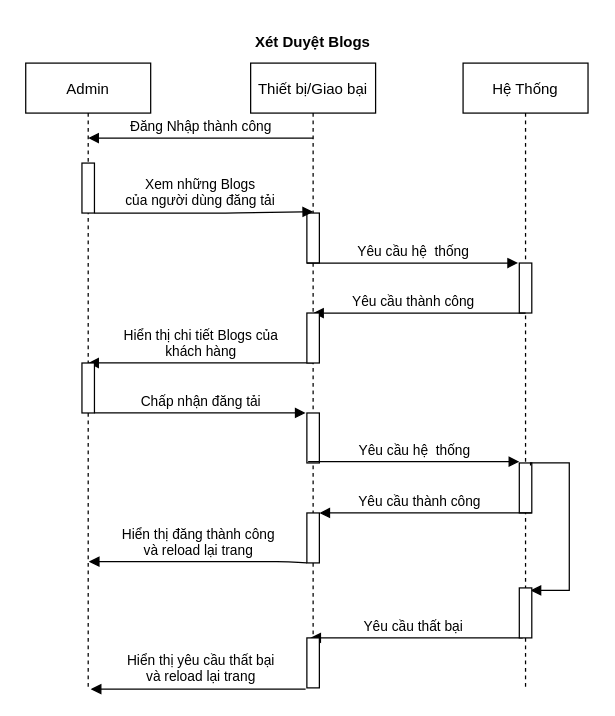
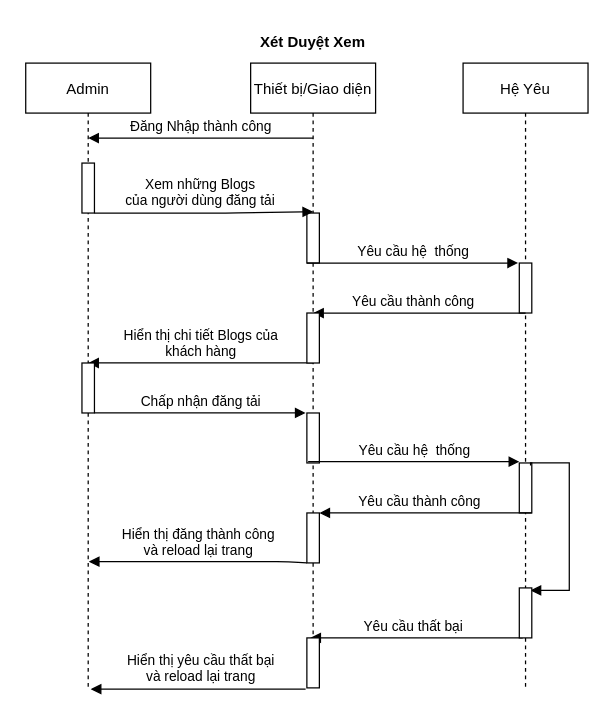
(313, 43) -> (313, 43)
(313, 89) -> (313, 89)
(525, 89) -> (525, 89)
